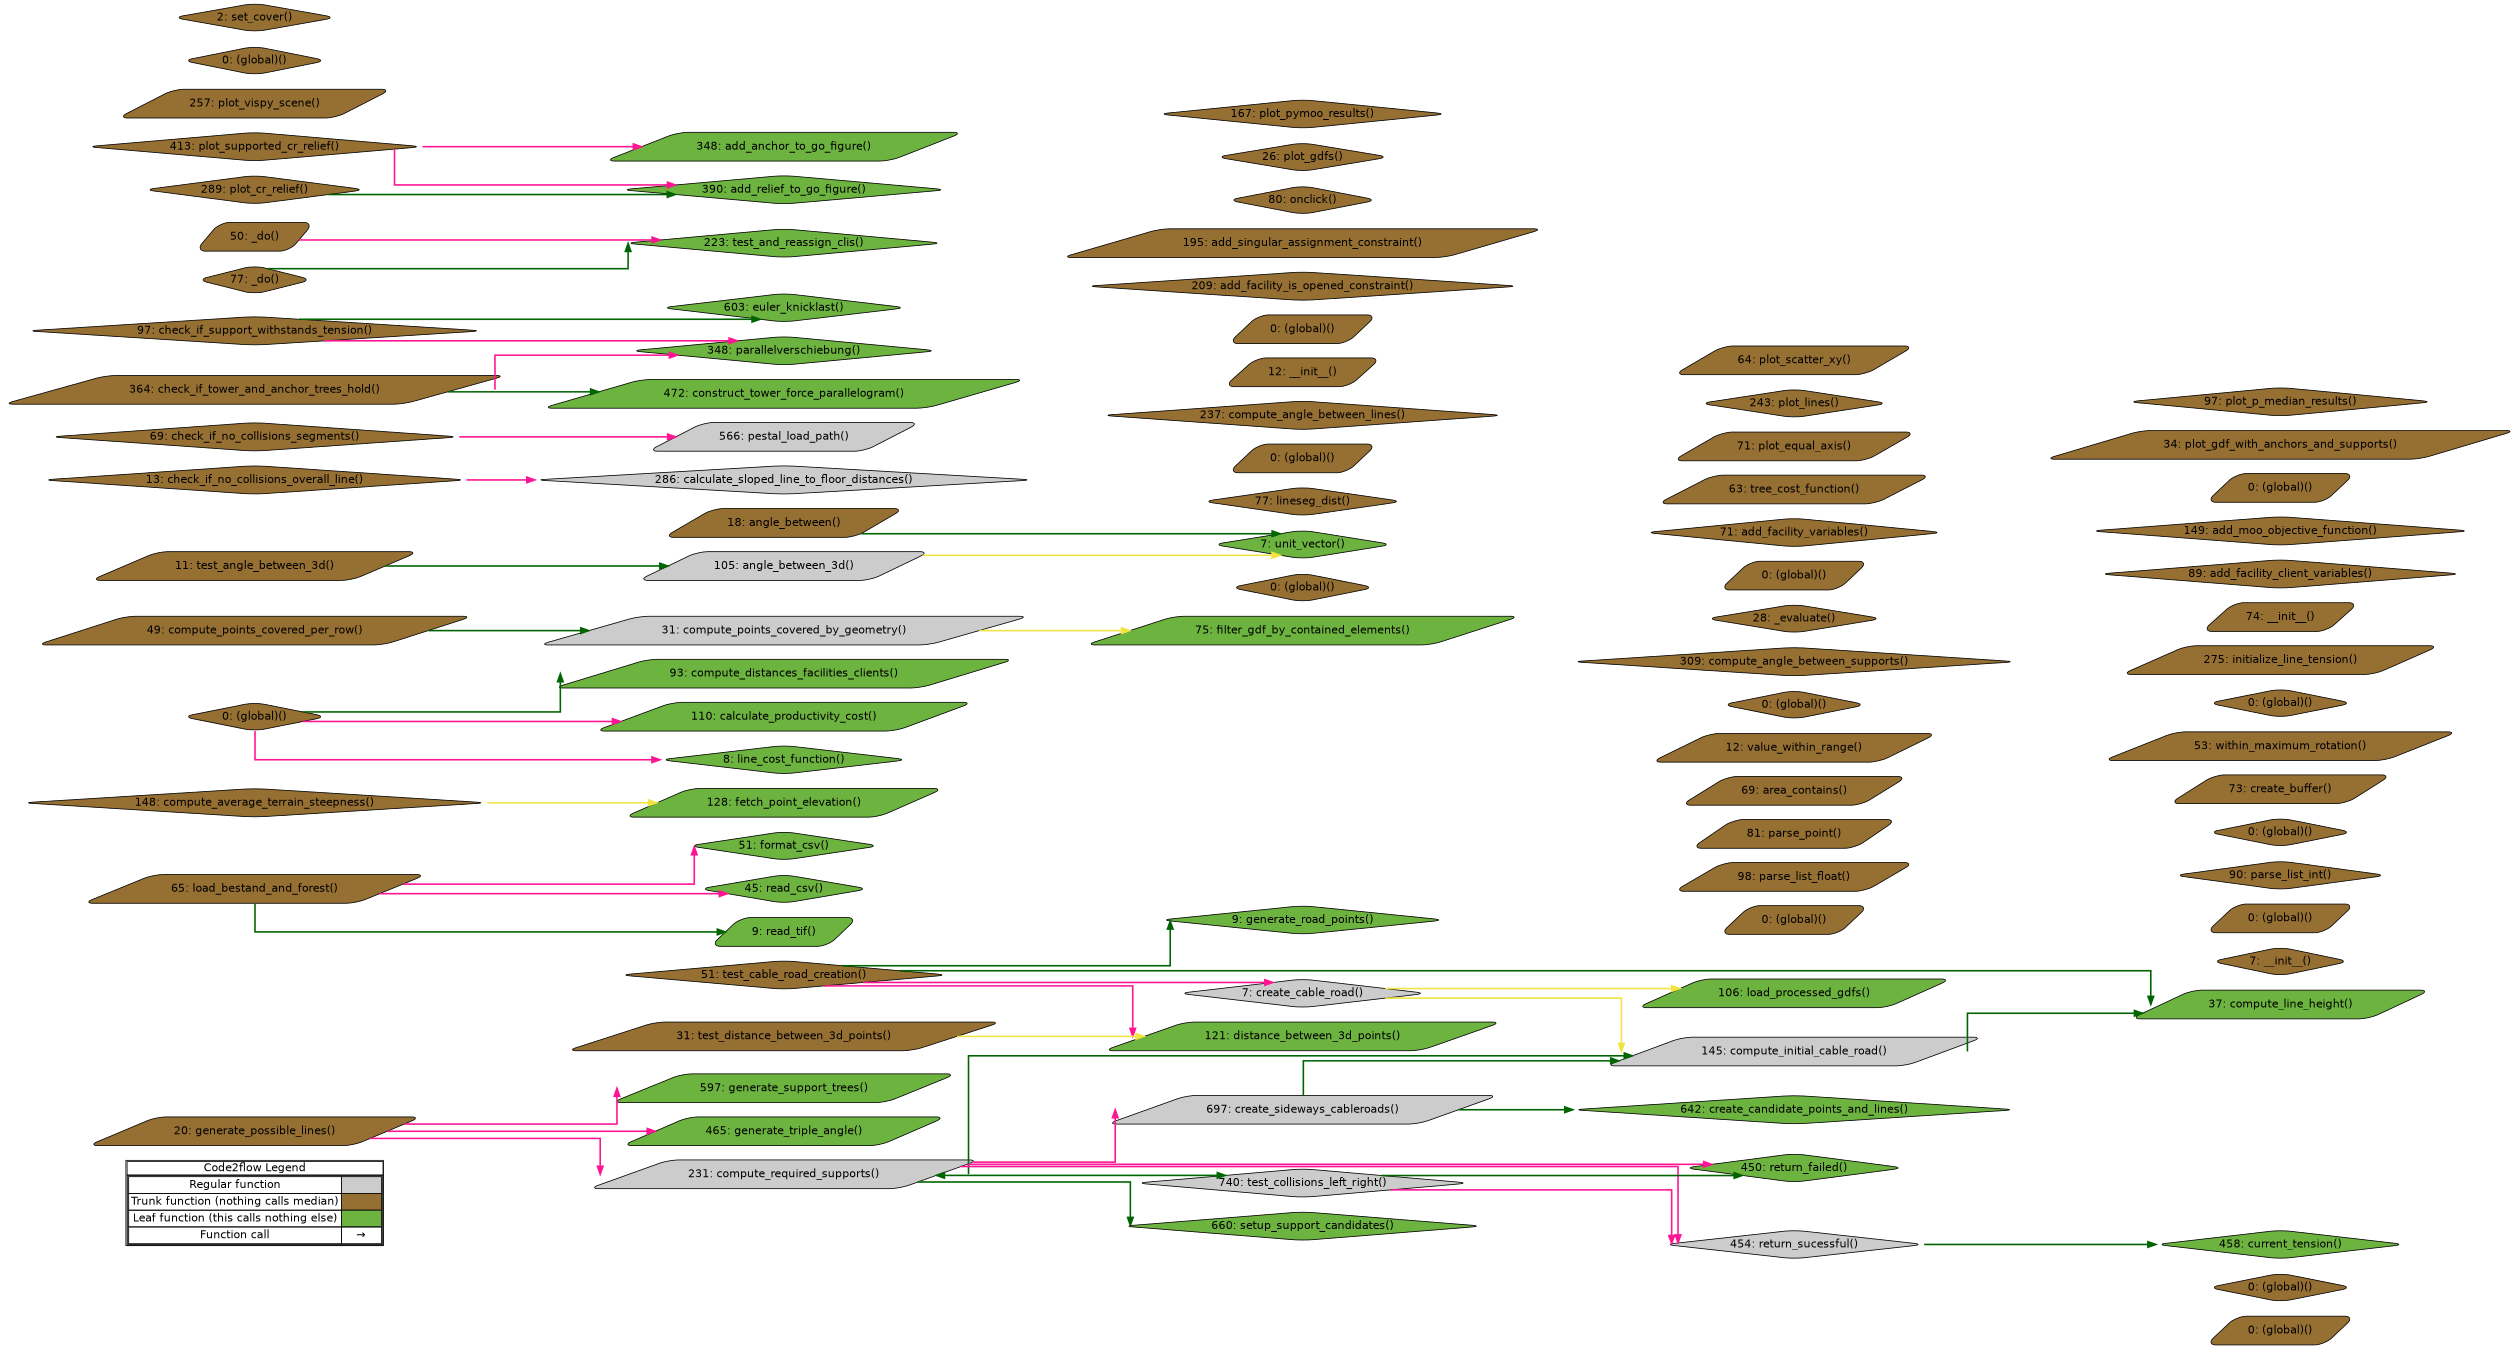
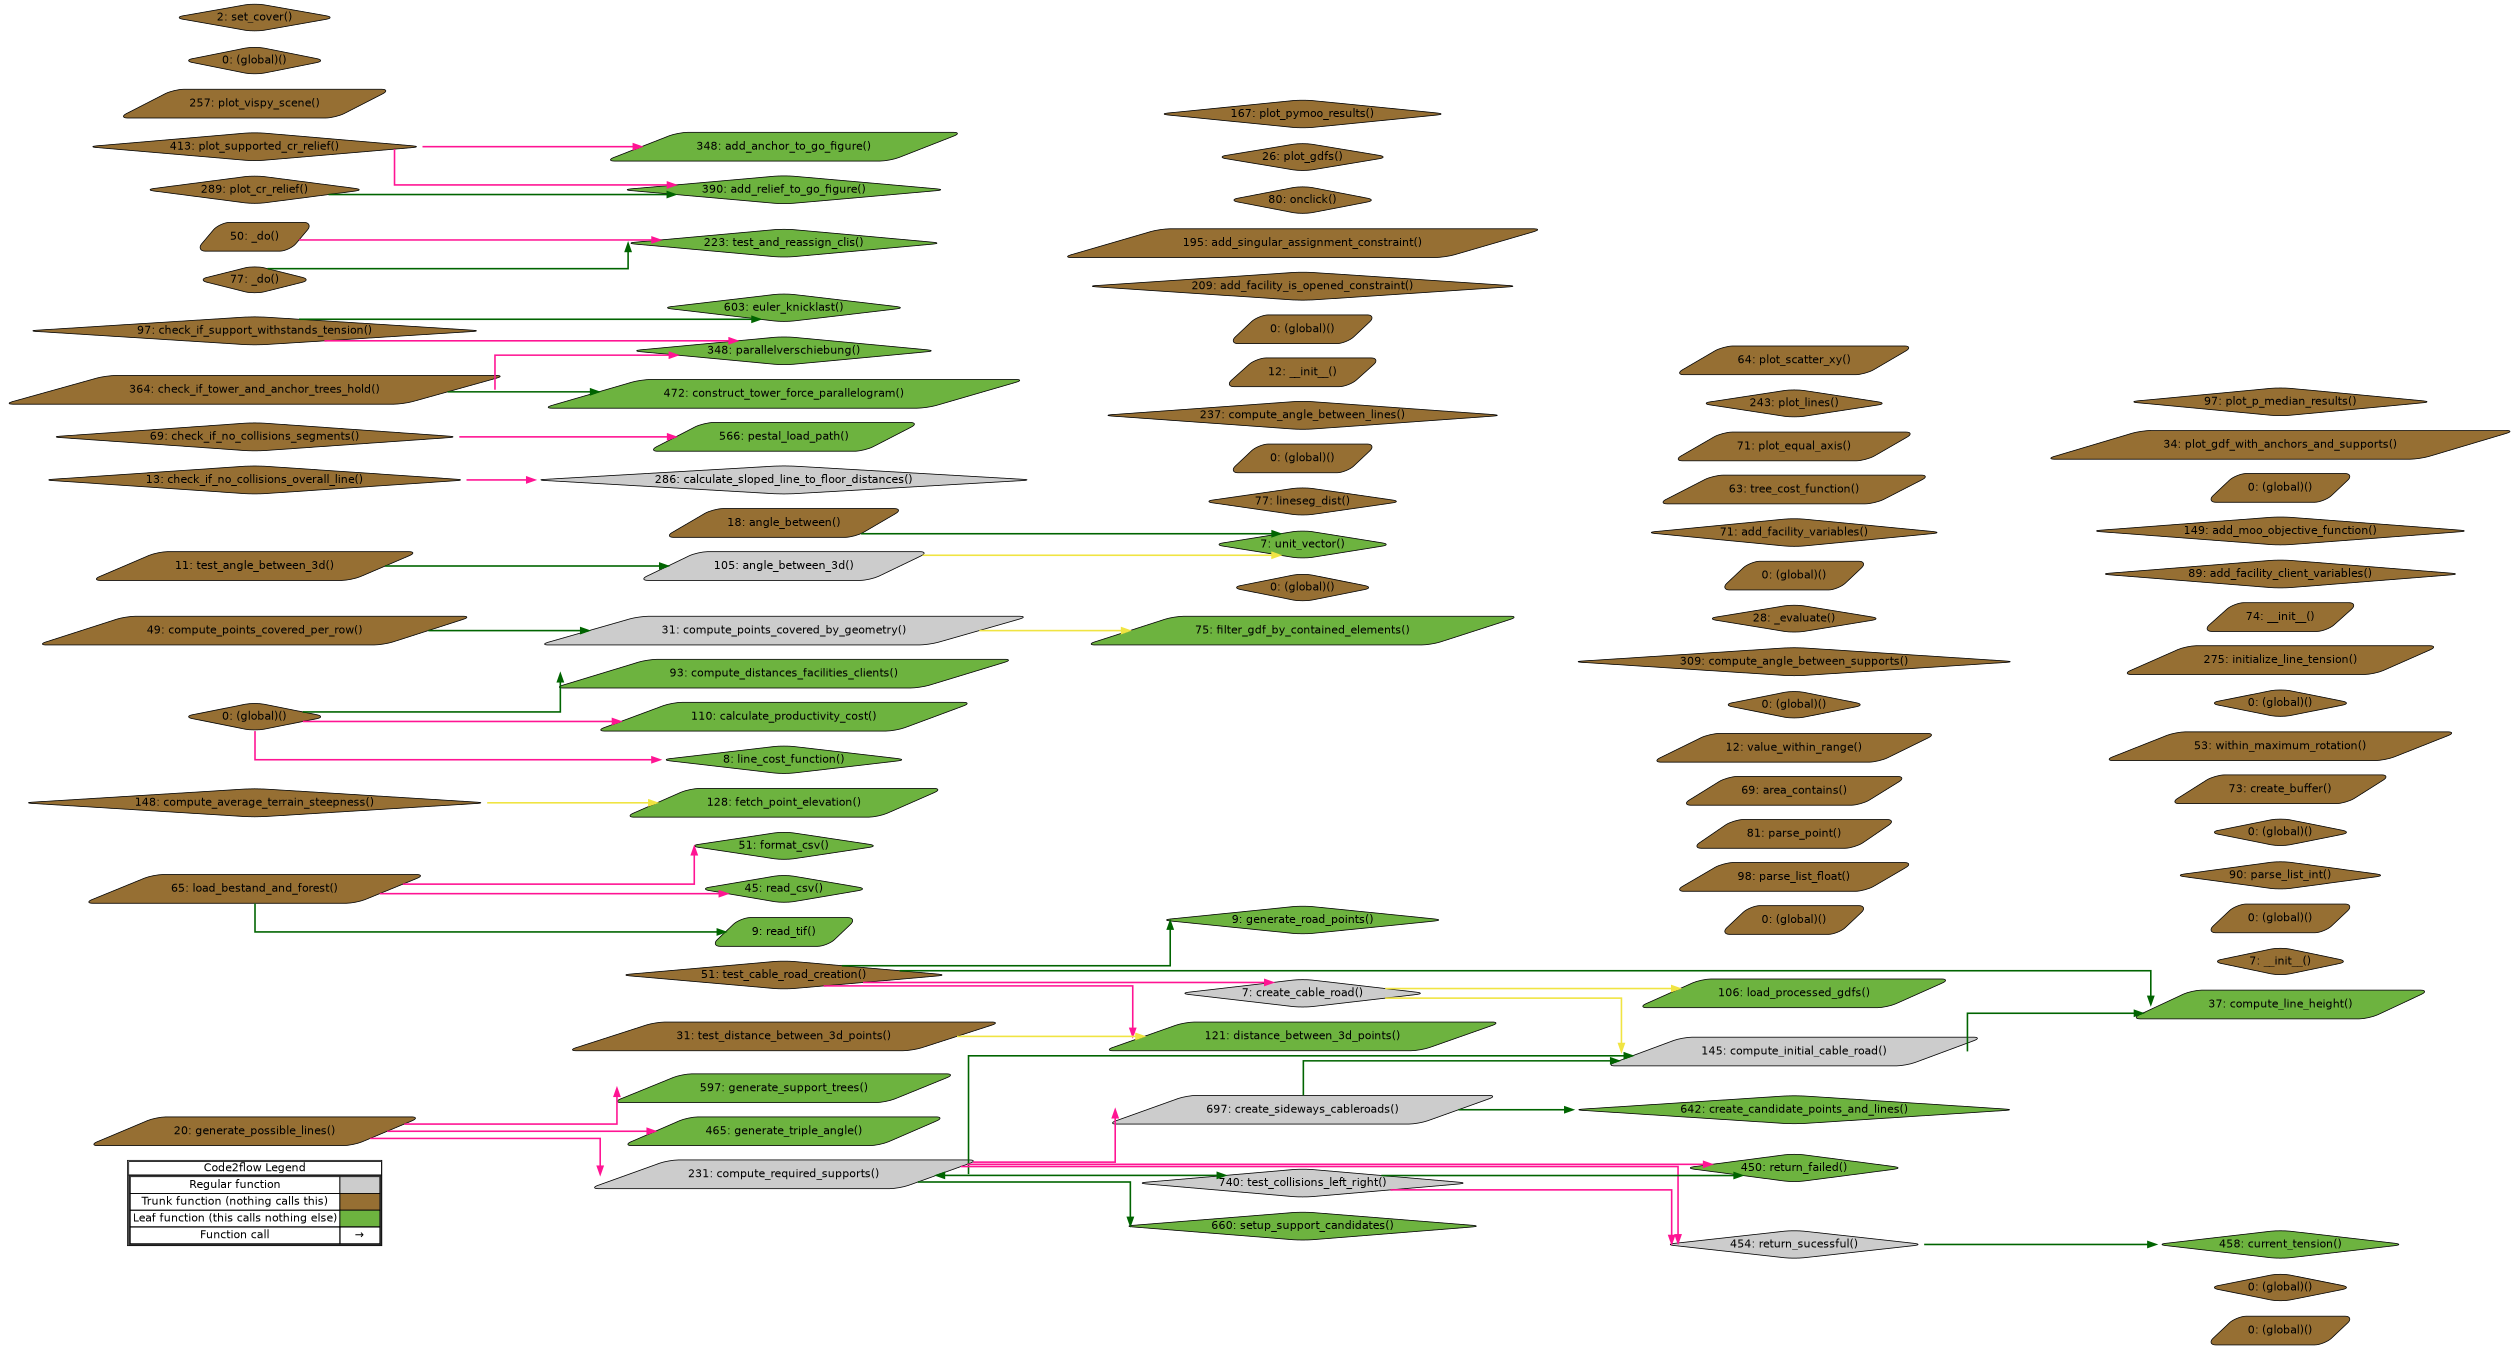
(784, 437) -> (784, 437)
(235, 1201) -> (235, 1201)
